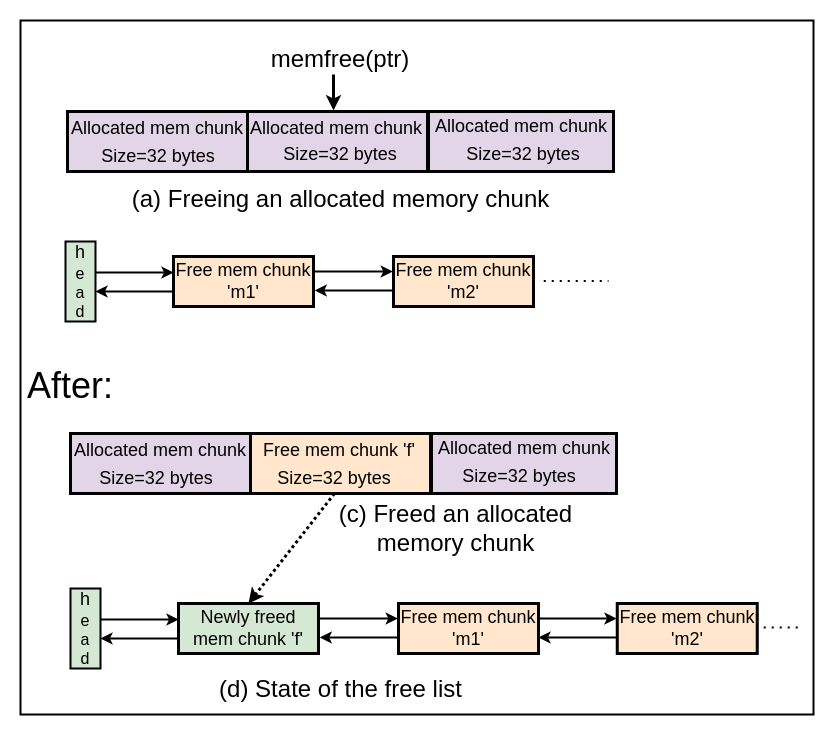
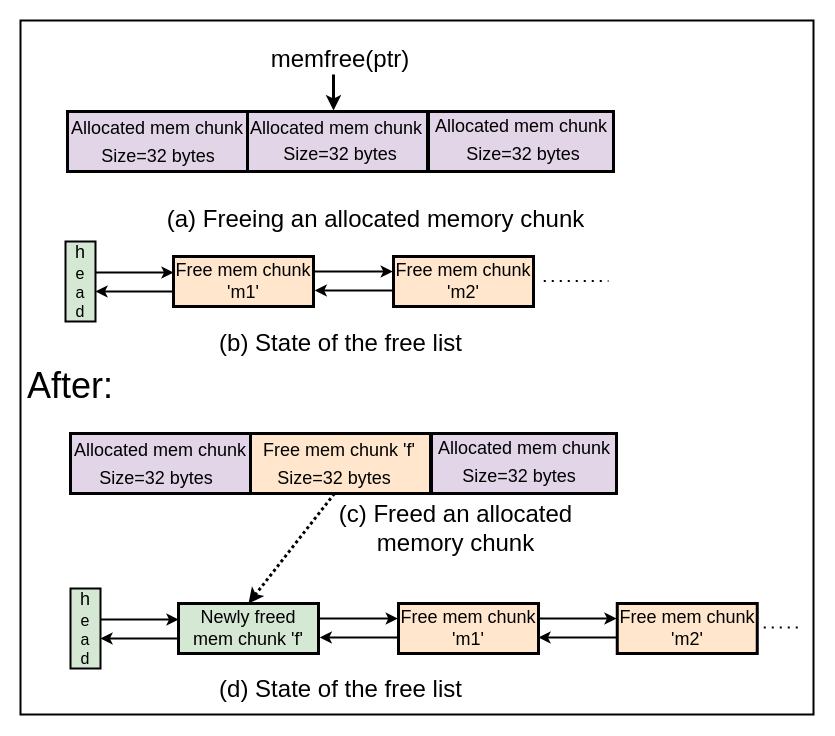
(341, 200) -> (376, 220)
none -> (341, 344)
